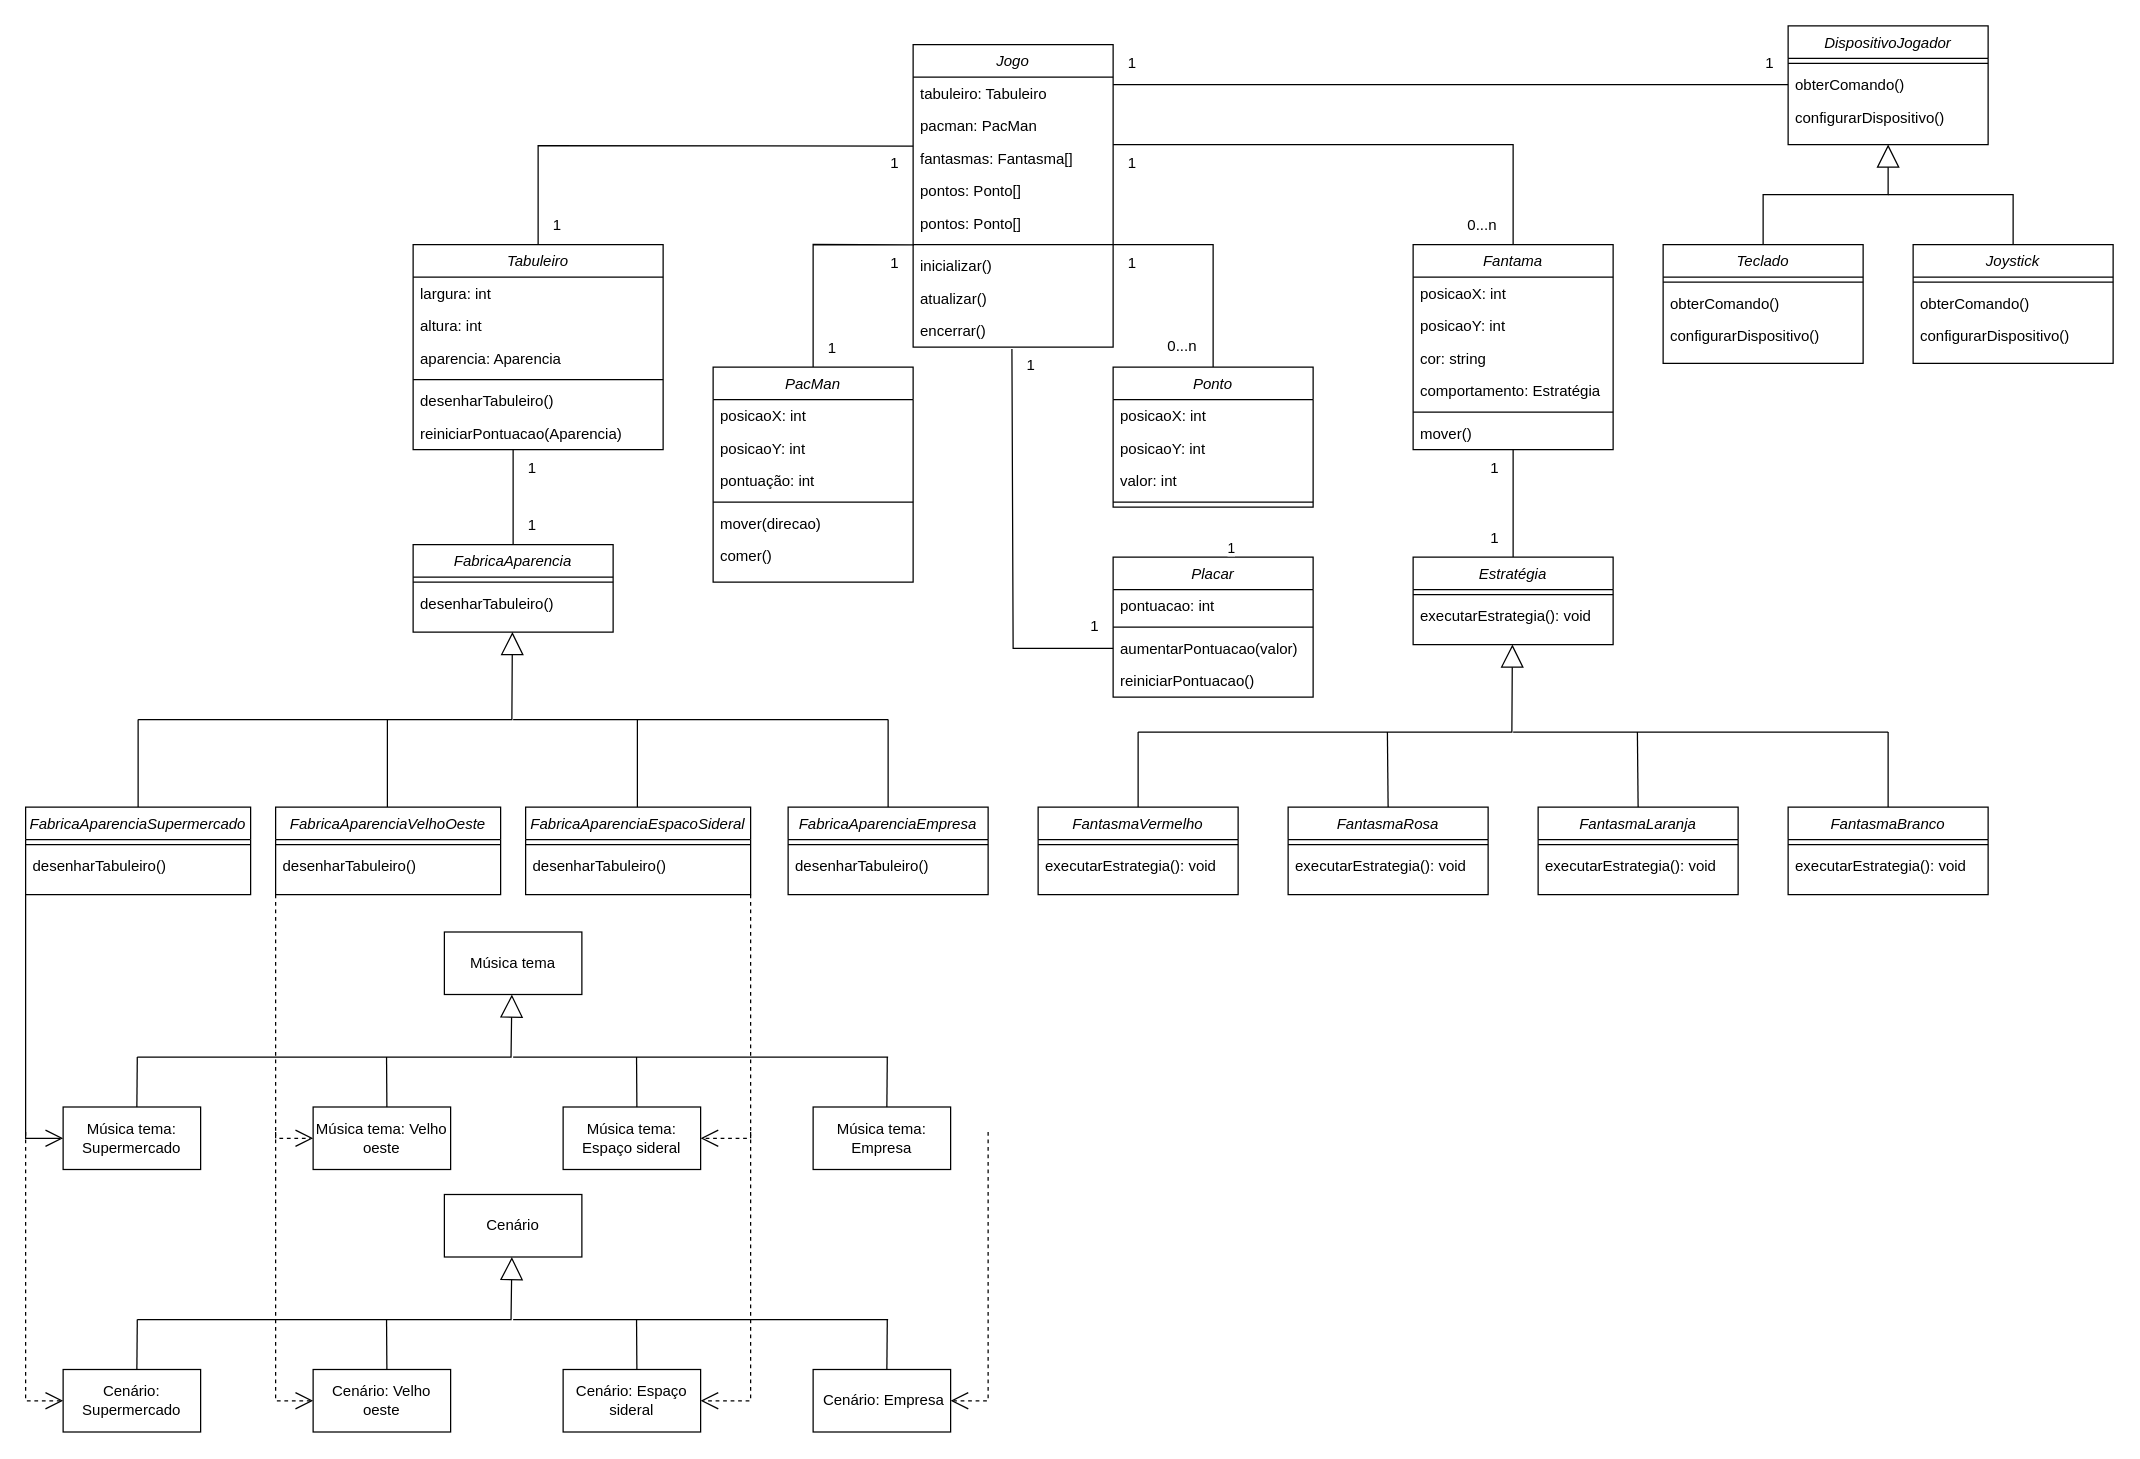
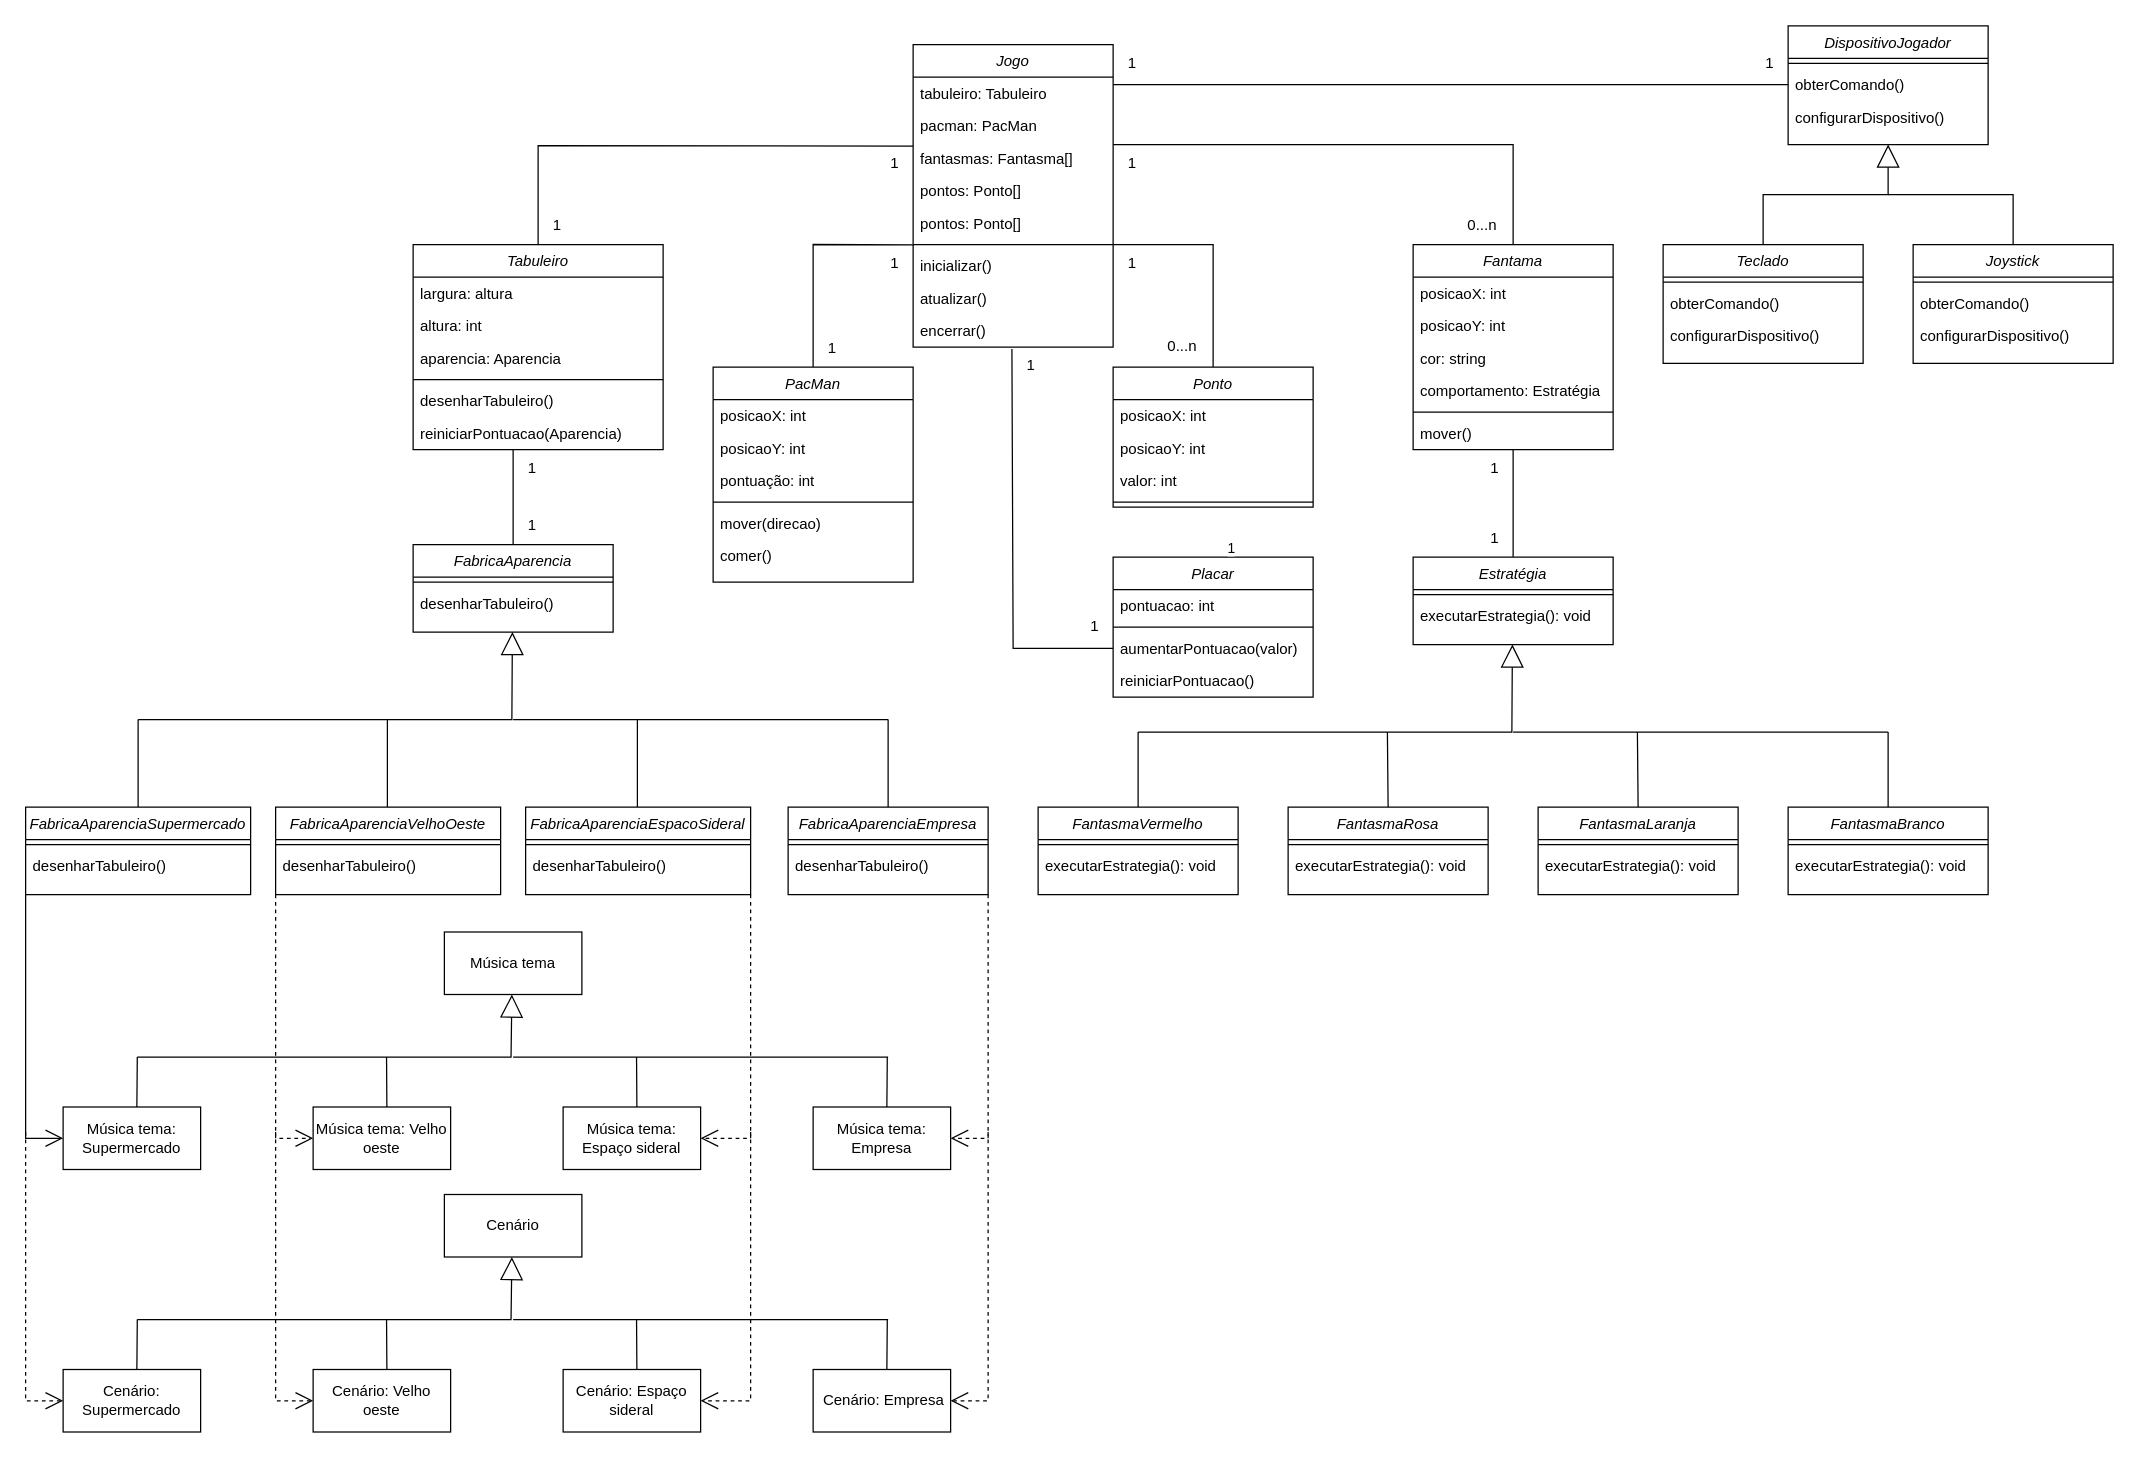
(463, 294) -> (475, 294)
none -> (988, 1014)
